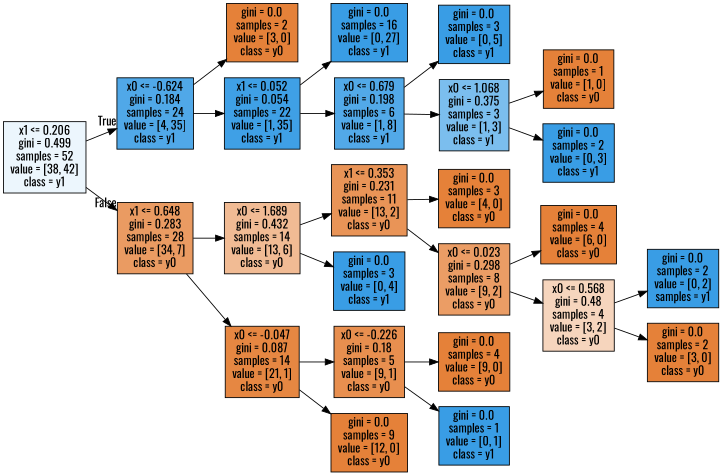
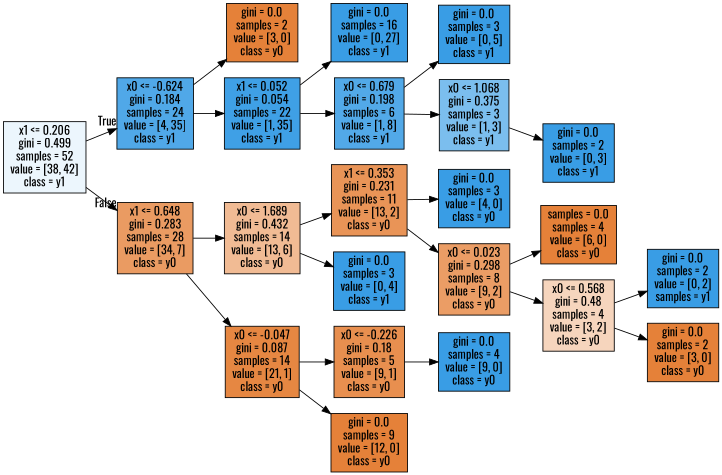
(579, 79) -> none
(474, 199) -> (474, 199)
(579, 235) -> (579, 235)
(474, 362) -> (474, 362)
(474, 436) -> none
